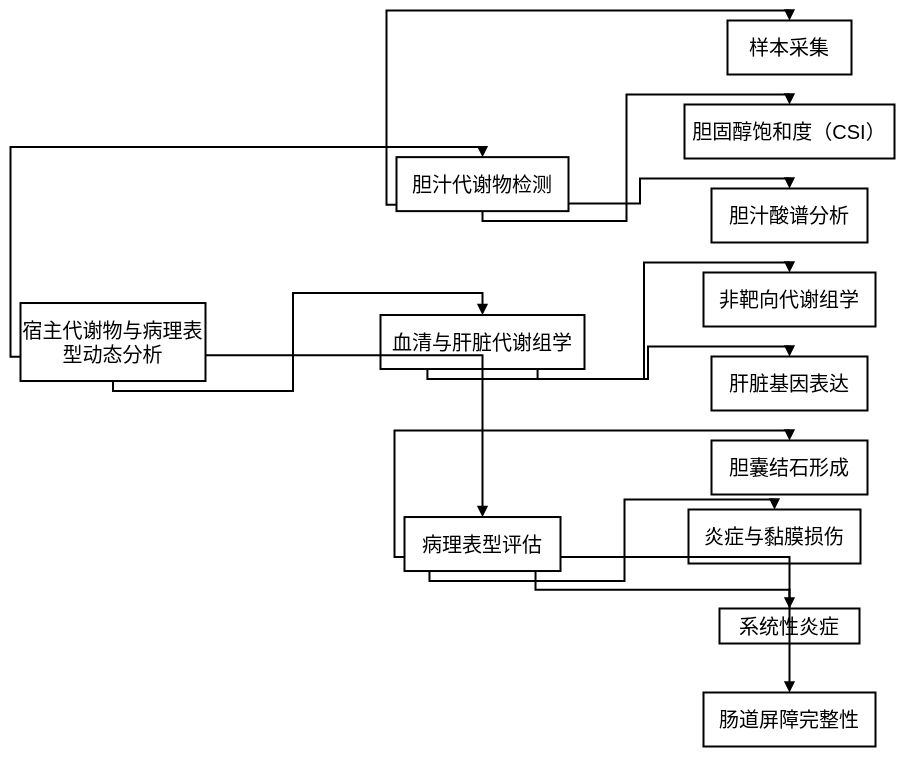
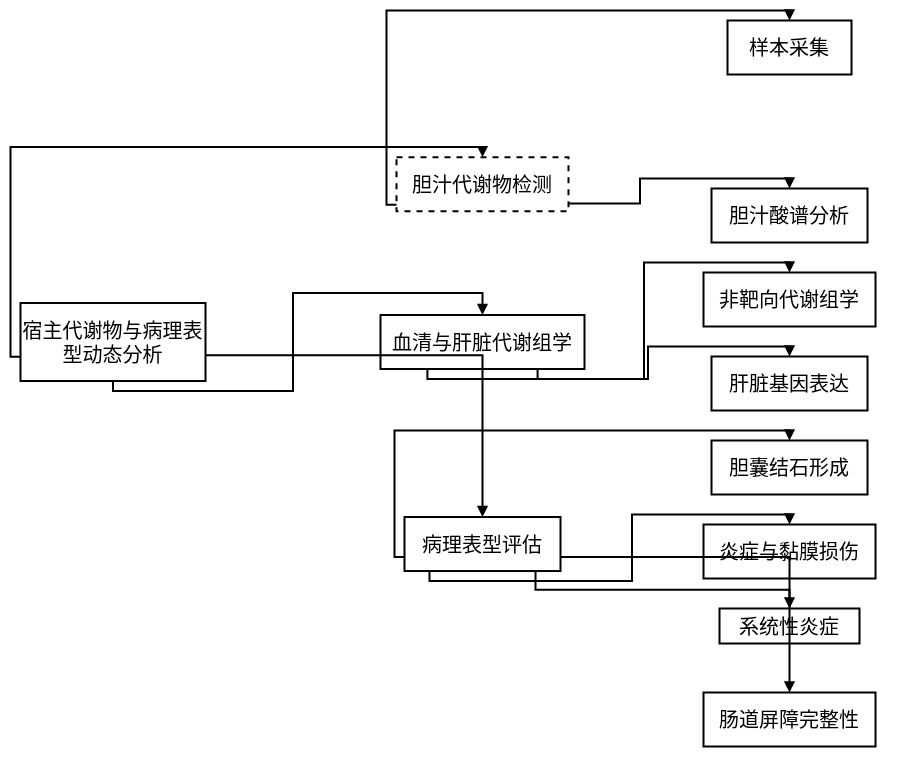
(790, 132) -> none
(627, 153) -> none
(483, 184) -> (483, 184)
(775, 537) -> (790, 552)
